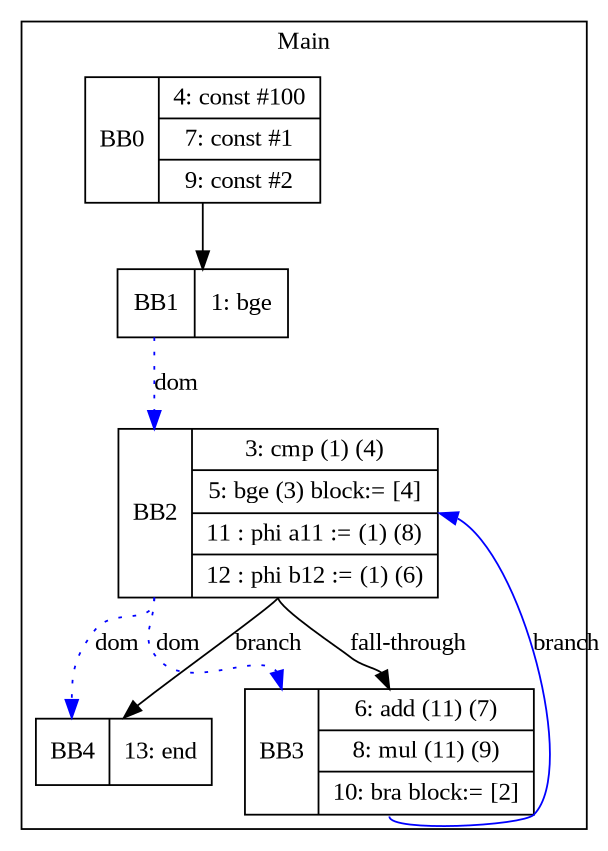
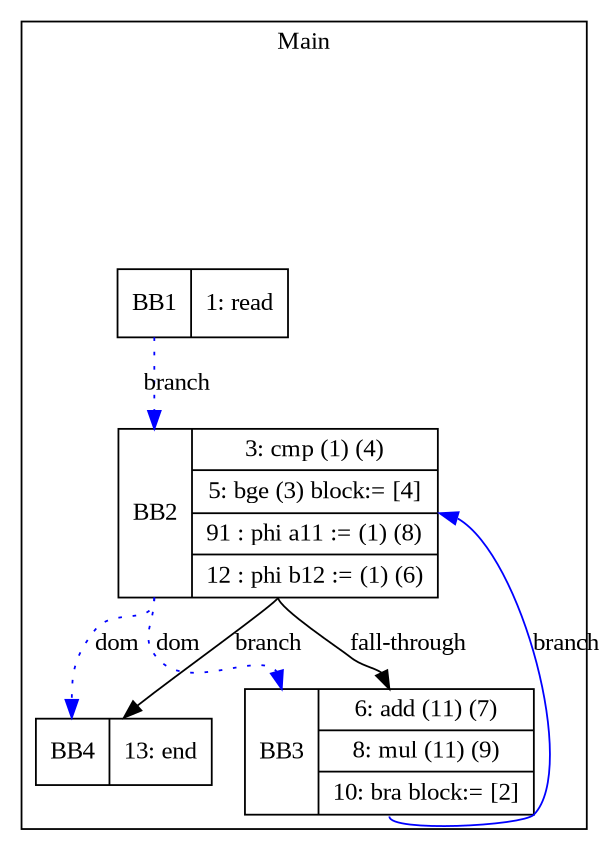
(203, 140) -> none
(241, 302) -> (240, 302)
(177, 383) -> (177, 383)
(315, 533) -> (315, 533)
